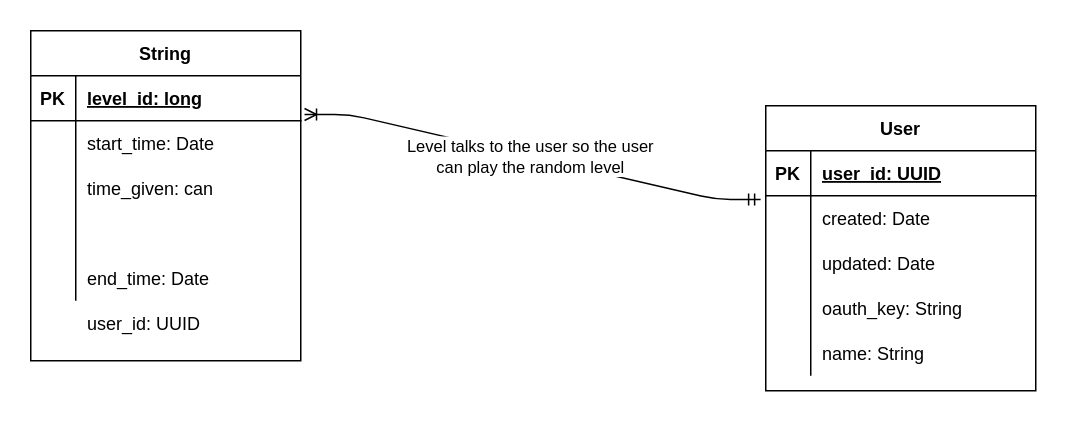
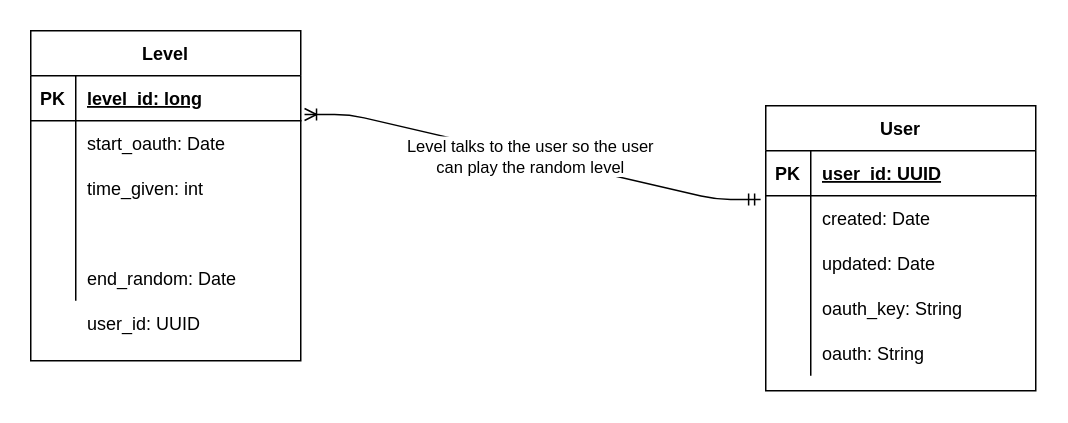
(165, 54) -> (165, 54)
(161, 144) -> (168, 144)
(153, 189) -> (151, 189)
(151, 279) -> (163, 279)
(875, 354) -> (881, 354)
